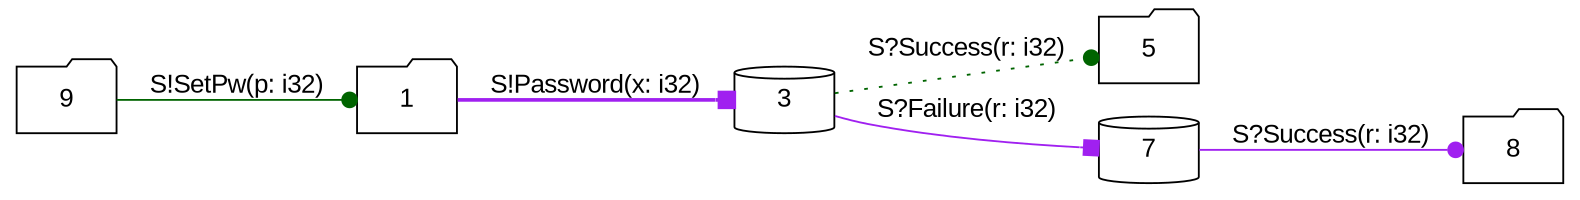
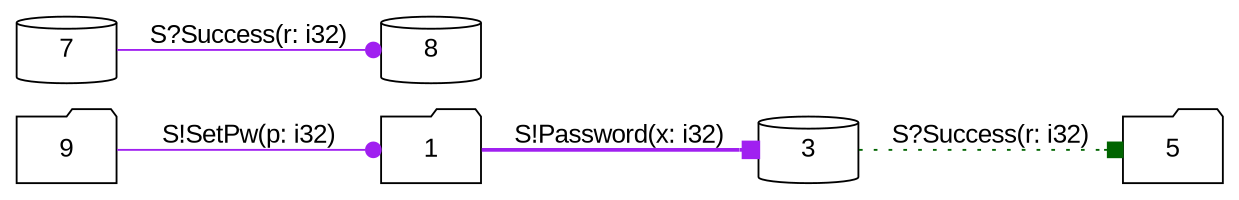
(959, 76) -> (981, 150)
(229, 100) -> (241, 150)
(957, 137) -> none
(1513, 150) -> (431, 50)
